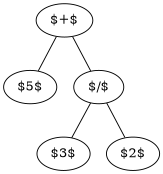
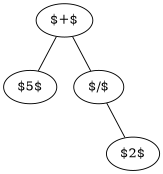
(64, 154) -> none
